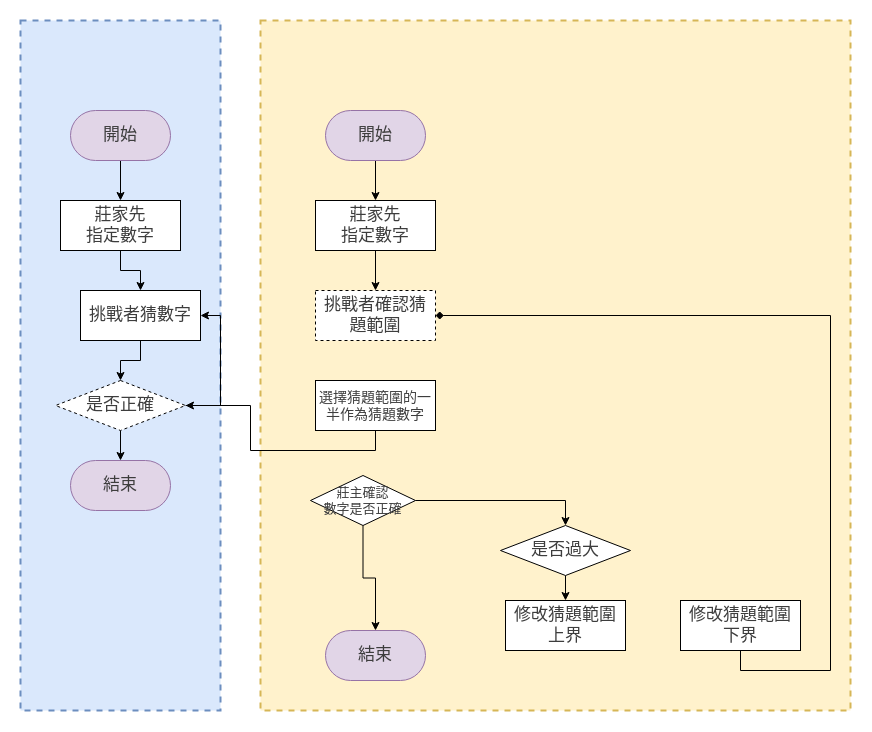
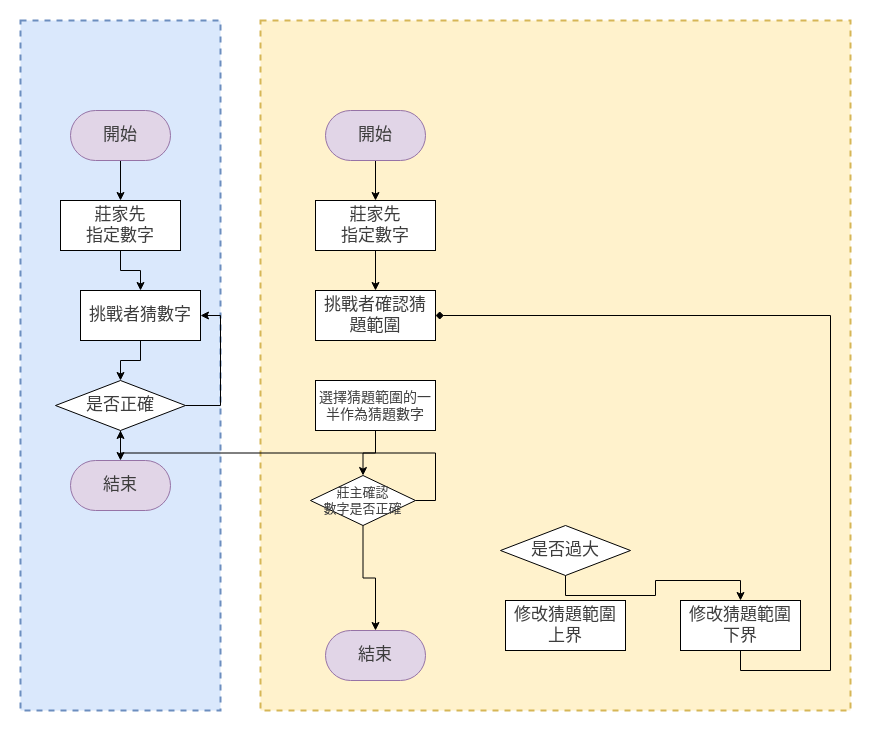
(376, 316) -> (376, 316)
(121, 406) -> (121, 406)
(278, 451) -> (363, 462)
(509, 501) -> (291, 453)
(566, 592) -> (656, 588)
